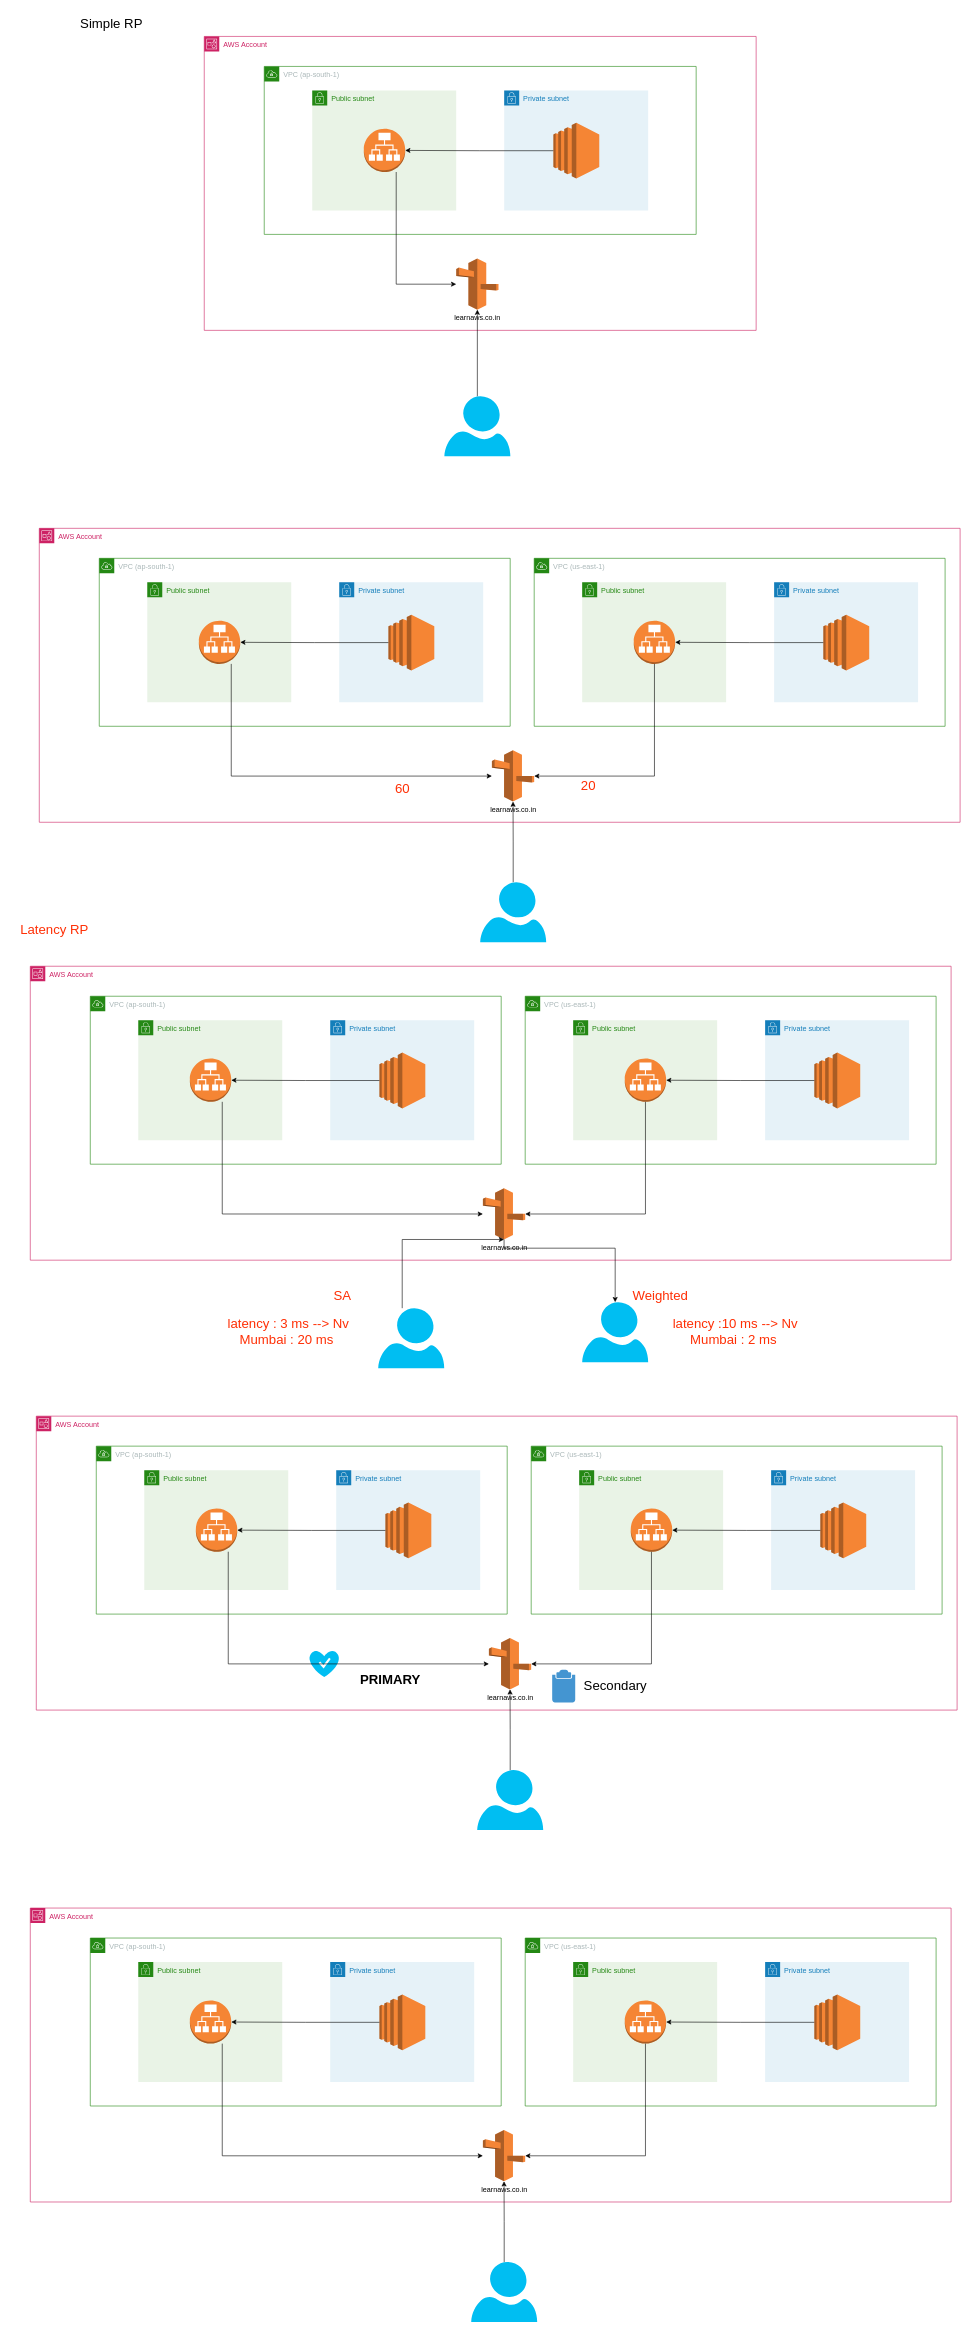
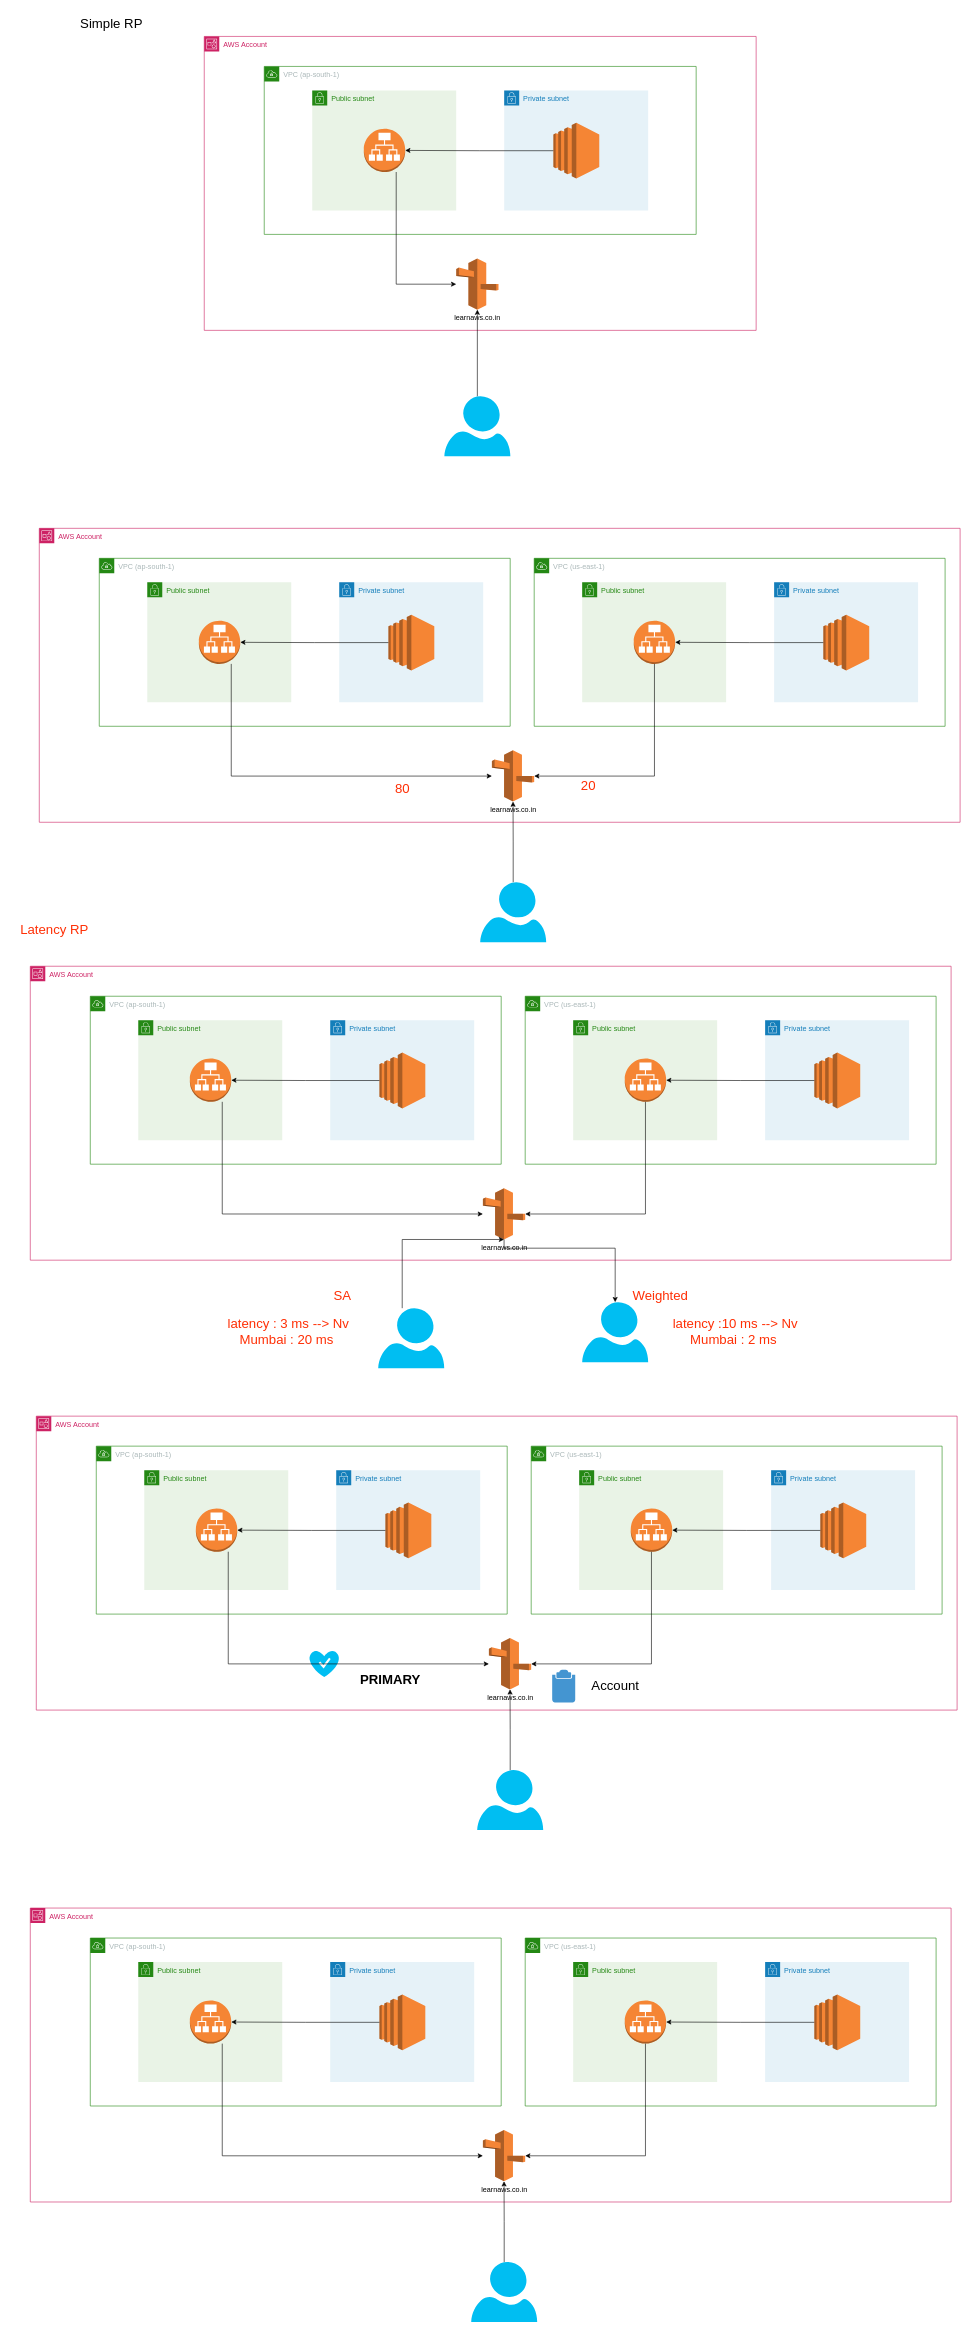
(403, 789) -> (403, 789)
(616, 1686) -> (616, 1686)
